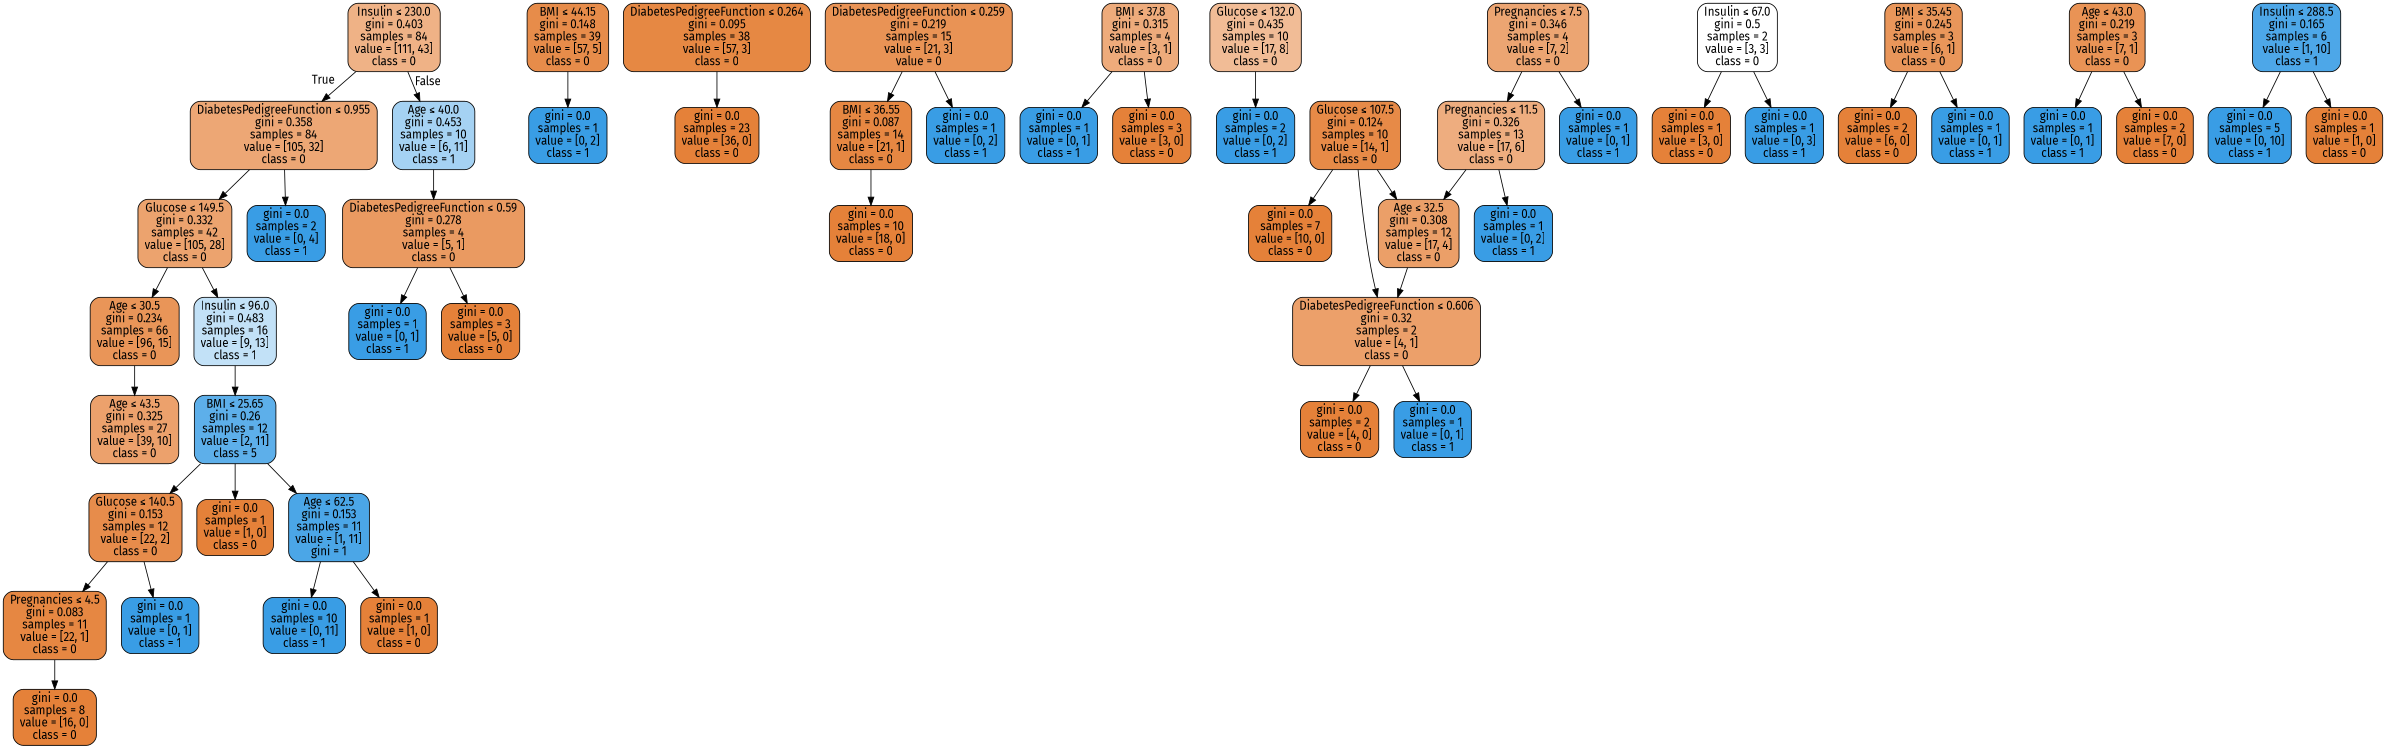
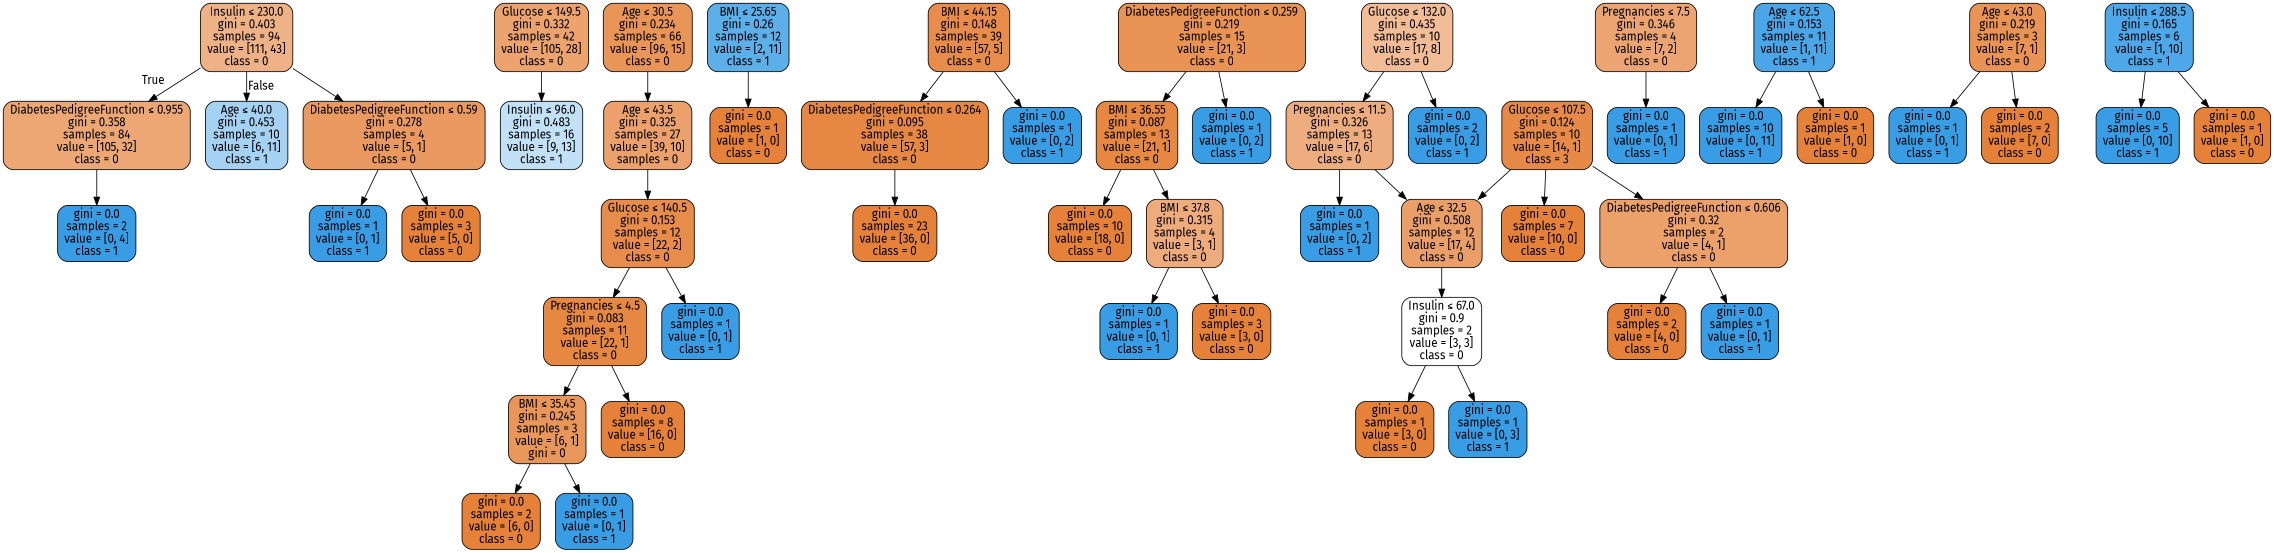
(1737, 25) -> (1442, 319)
(394, 37) -> (247, 37)
(919, 62) -> (1212, 62)
(1924, 62) -> (547, 454)
none -> (934, 83)
(1516, 83) -> (1376, 83)
(871, 135) -> (1137, 135)
(1355, 160) -> (1547, 160)
(434, 180) -> (314, 83)
none -> (1159, 181)
(237, 182) -> none
(1419, 221) -> (1442, 221)
(162, 279) -> none
(1404, 279) -> (1442, 278)
(235, 376) -> none
none -> (573, 377)
(135, 454) -> (648, 160)
(235, 454) -> (748, 62)
(188, 476) -> (648, 180)
(279, 476) -> none
(329, 552) -> (1794, 62)
